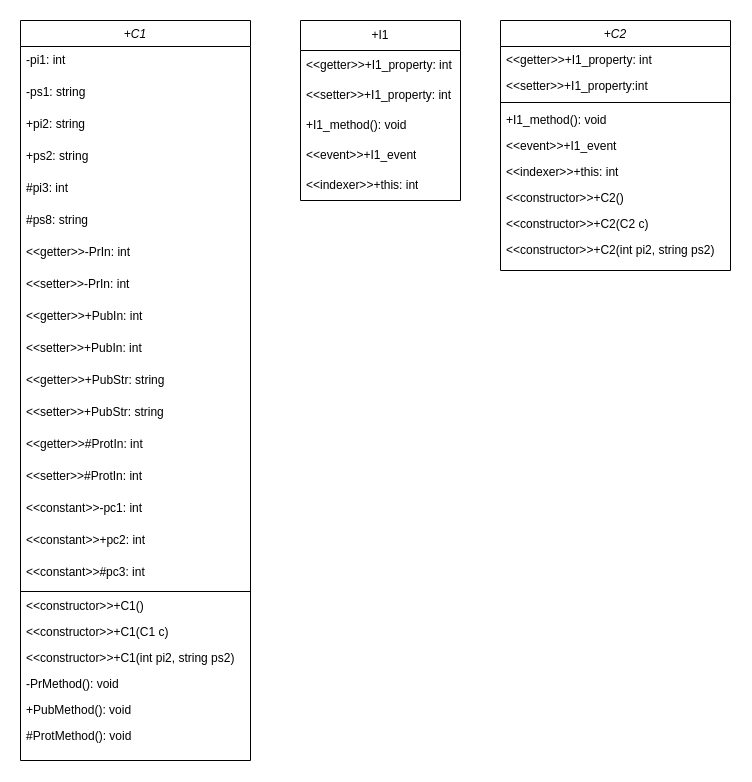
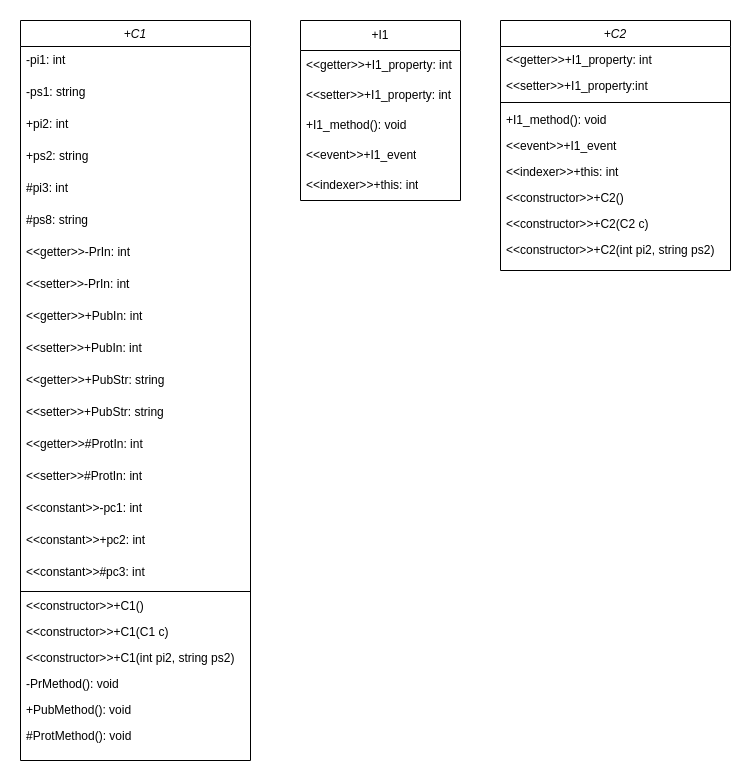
(60, 124) -> (50, 124)
